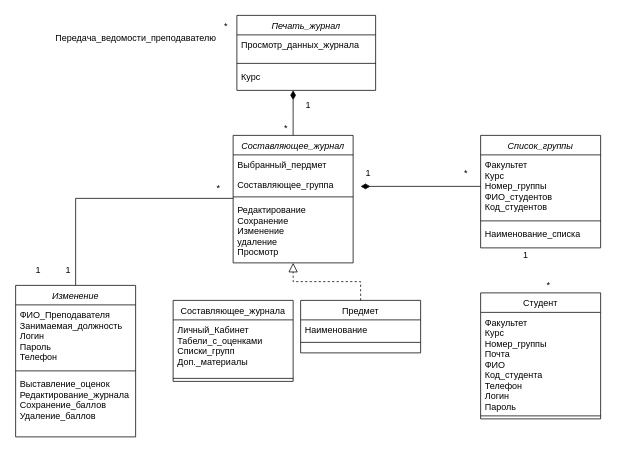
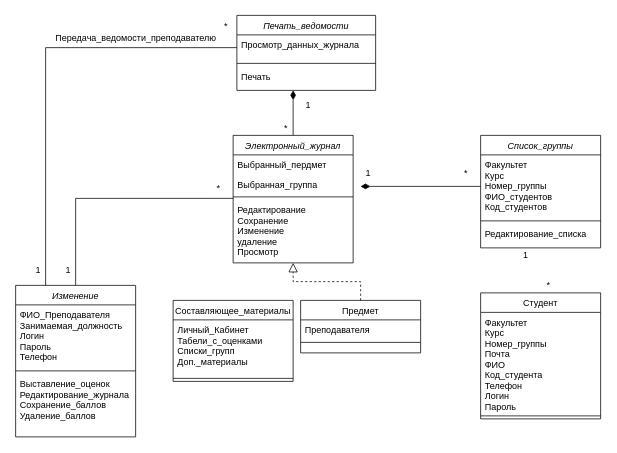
(306, 26) -> (306, 26)
none -> (45, 72)
(251, 77) -> (256, 77)
(293, 146) -> (293, 146)
(285, 185) -> (277, 185)
(532, 234) -> (537, 234)
(233, 311) -> (233, 311)
(335, 330) -> (337, 330)
